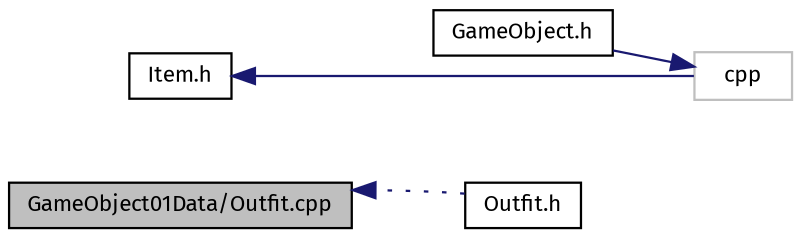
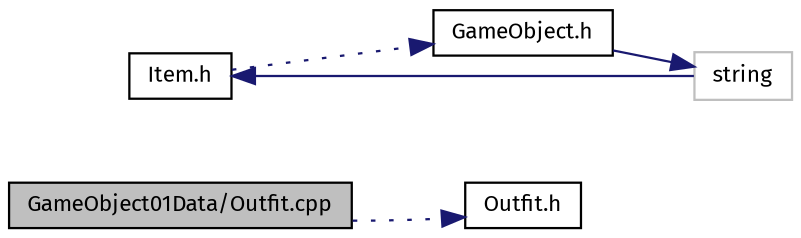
none -> (321, 58)
(743, 76) -> (743, 76)
(421, 191) -> (397, 220)
